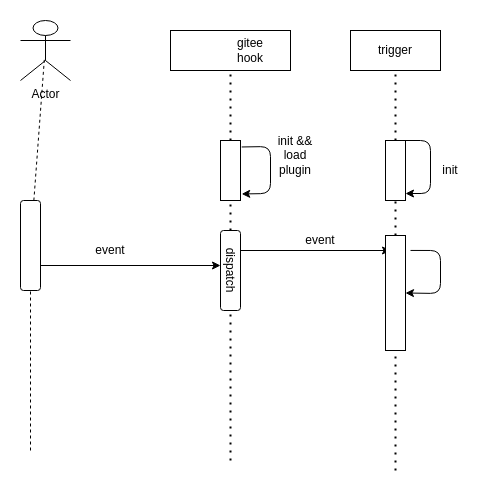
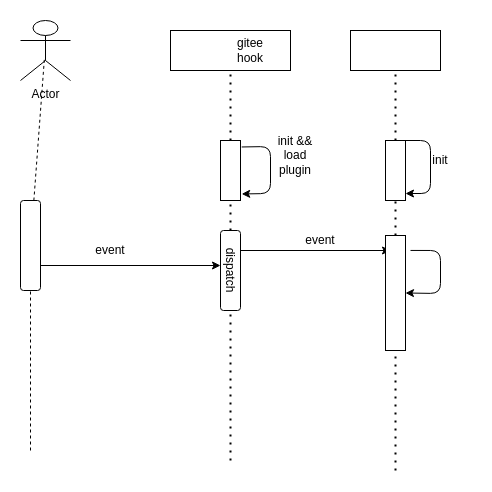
(396, 51) -> none
(451, 171) -> (441, 161)
